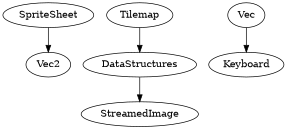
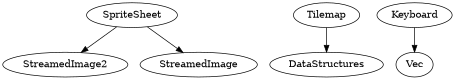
(246, 37) -> (415, 37)
(48, 65) -> (65, 65)
(140, 86) -> (162, 38)
